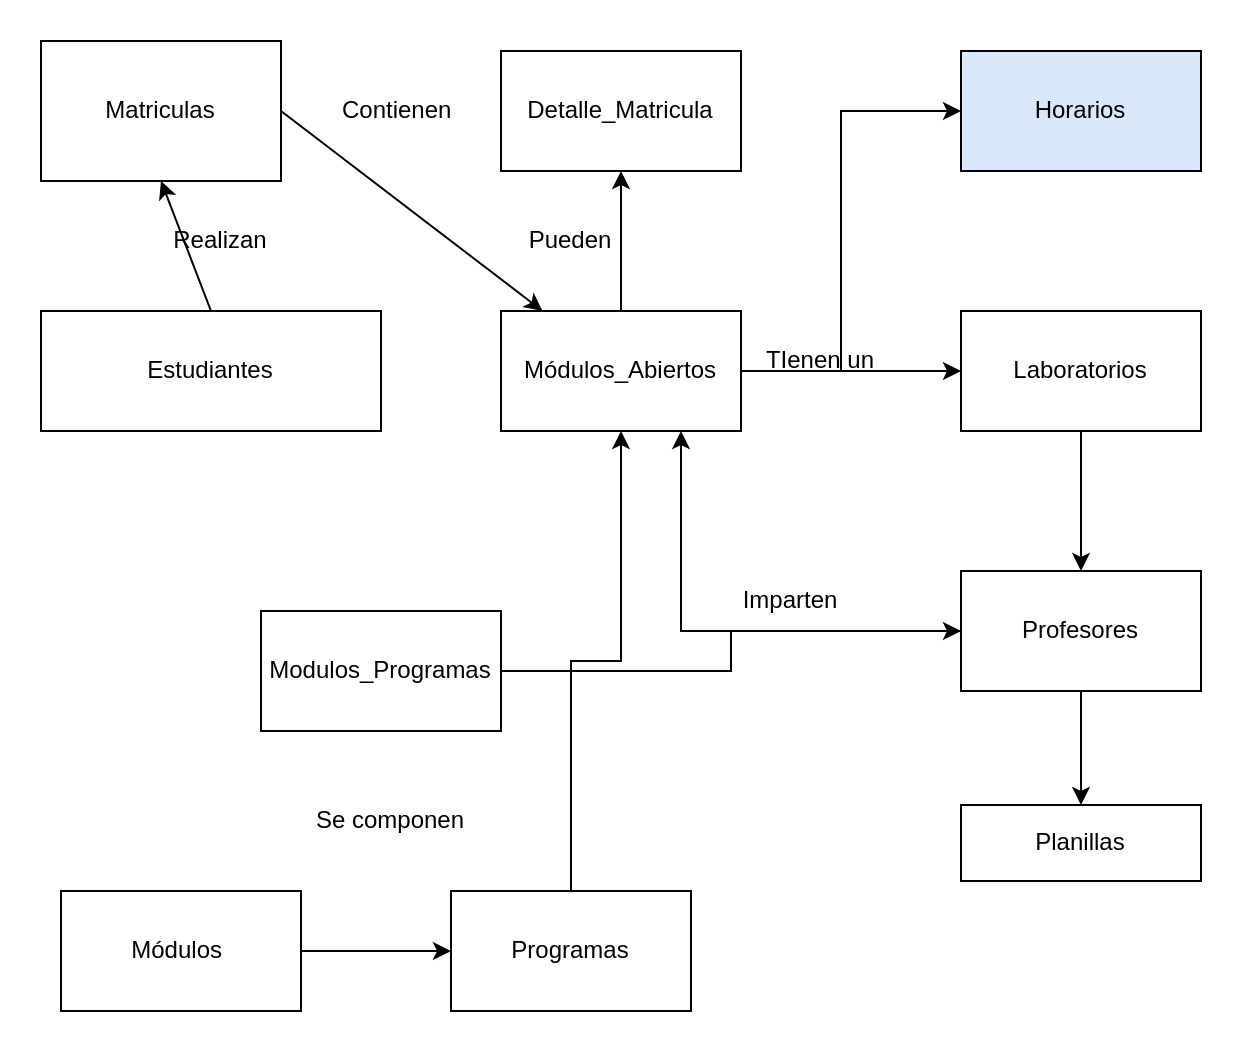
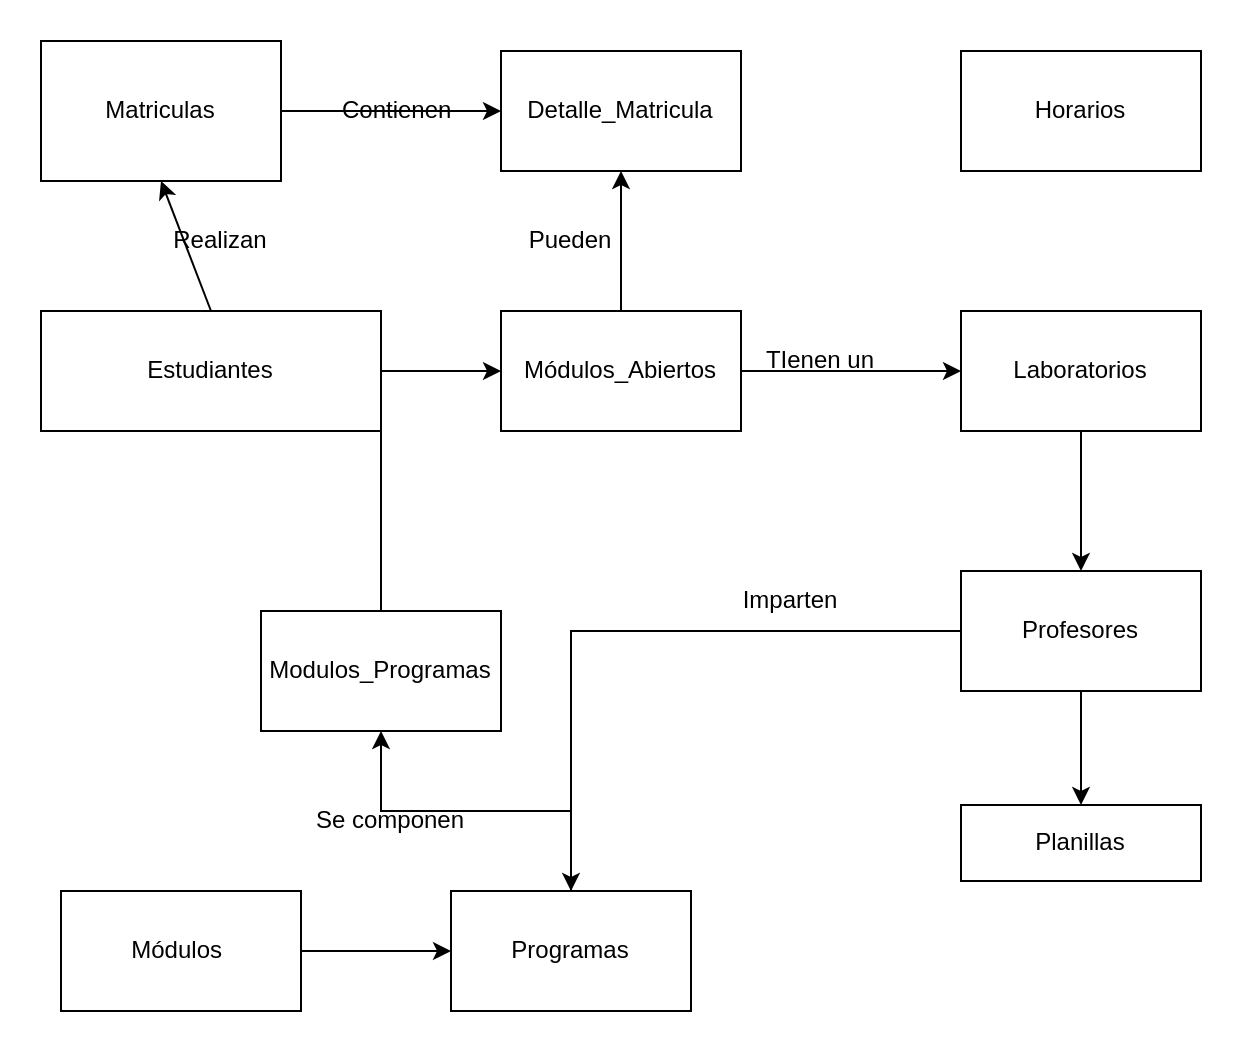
(1081, 111) -> (1081, 111)
(841, 186) -> none
(407, 207) -> (340, 111)
(681, 539) -> (614, 631)
(621, 576) -> (441, 811)
(671, 671) -> (381, 521)
